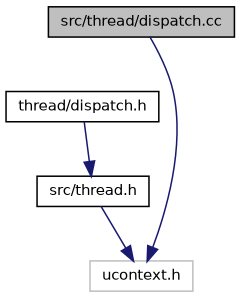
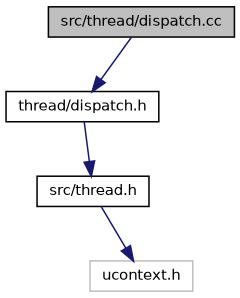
(177, 141) -> (116, 58)
